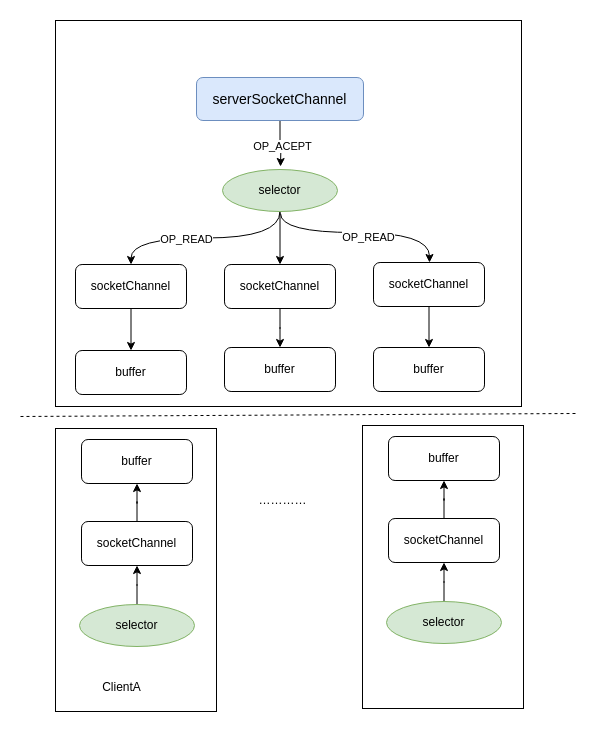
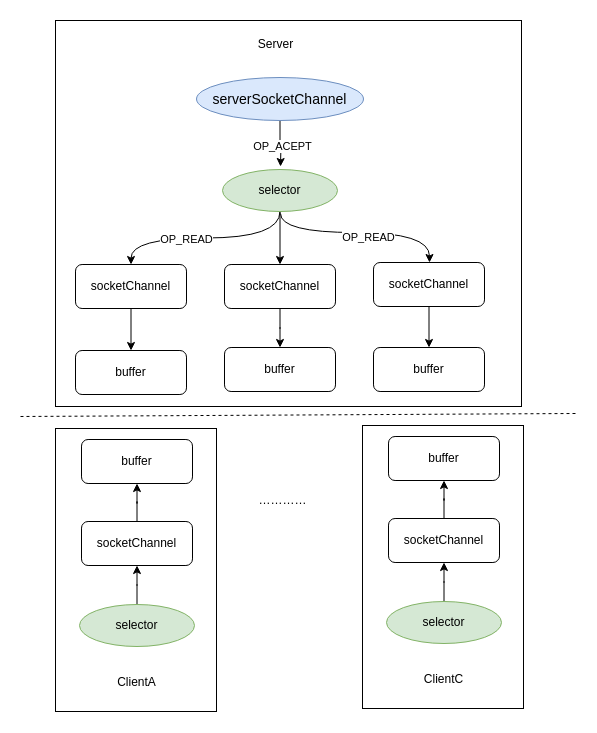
none -> (276, 45)
(280, 99) -> (280, 99)
none -> (443, 680)
(121, 688) -> (136, 683)
